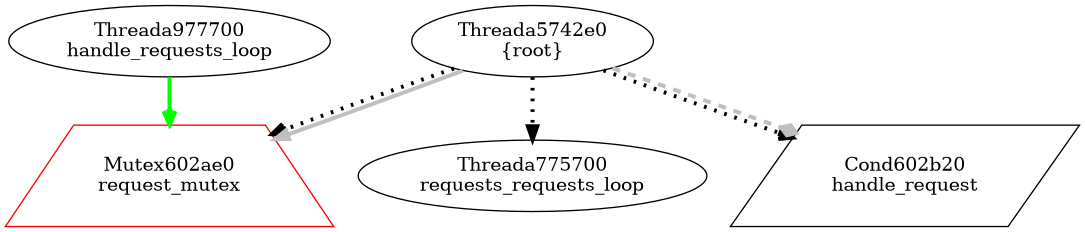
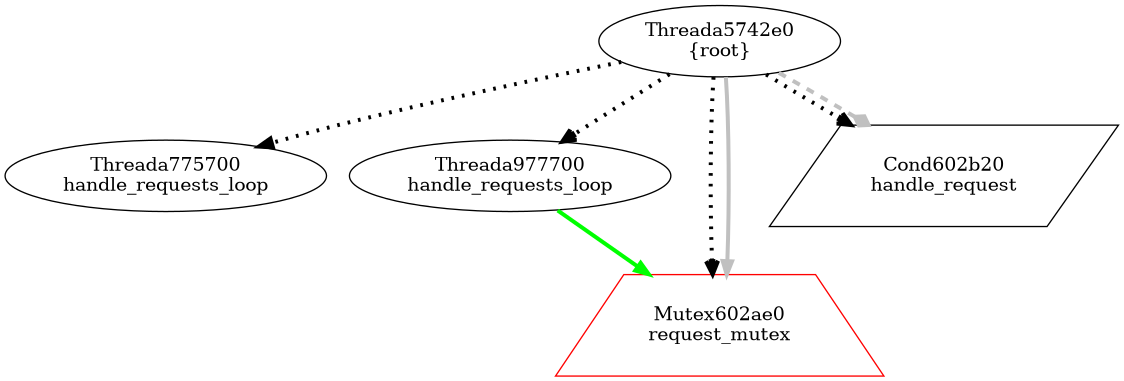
(170, 94) -> (598, 239)
none -> (622, 104)
(533, 176) -> (166, 176)
